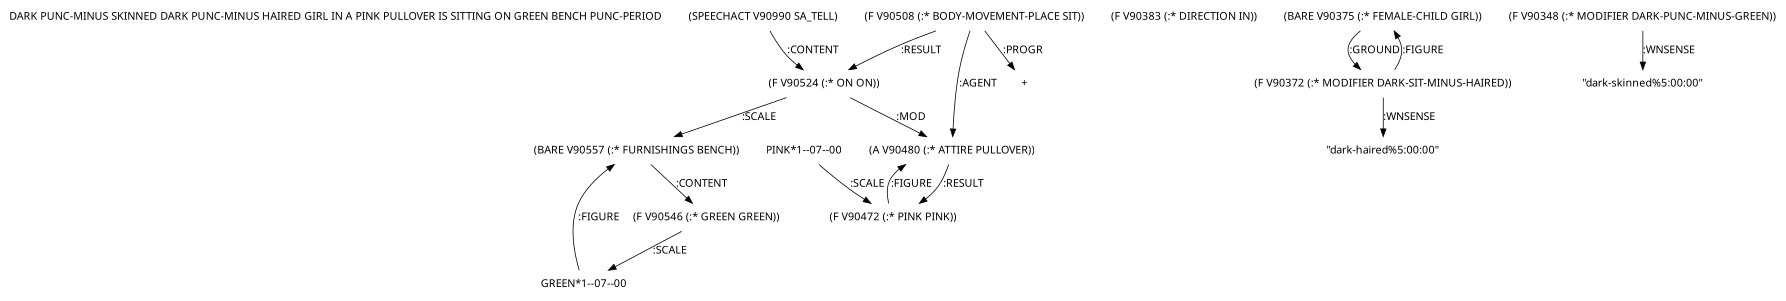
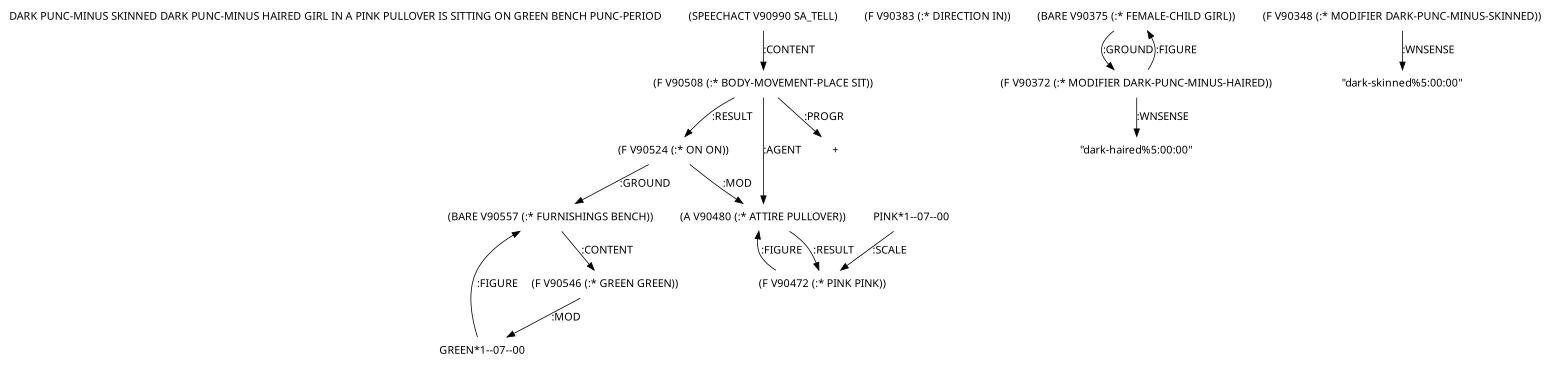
(1643, 17) -> (1402, 17)
(782, 49) -> (763, 46)
(1383, 84) -> (1137, 84)
(759, 117) -> (646, 184)
(670, 251) -> (566, 318)
